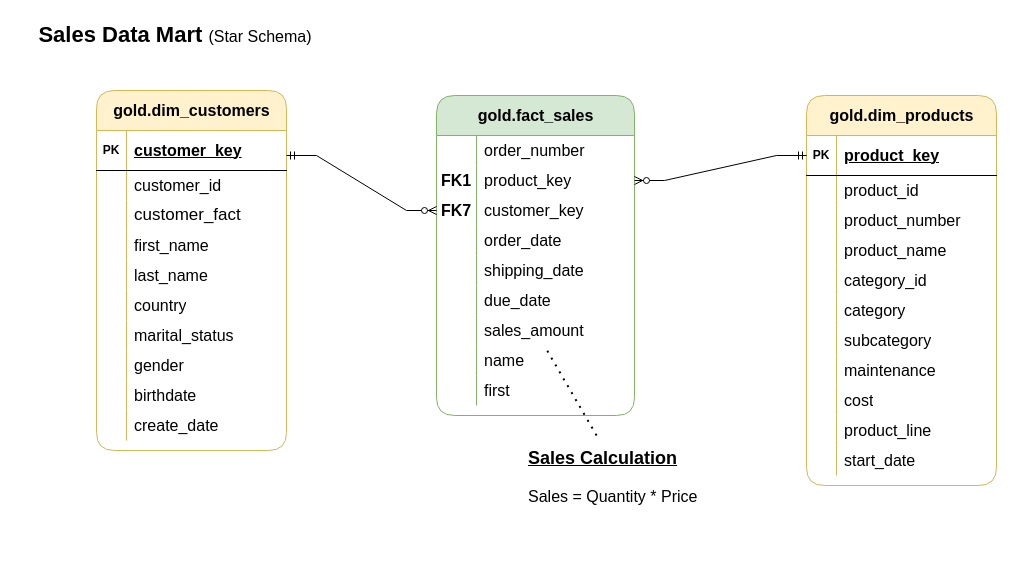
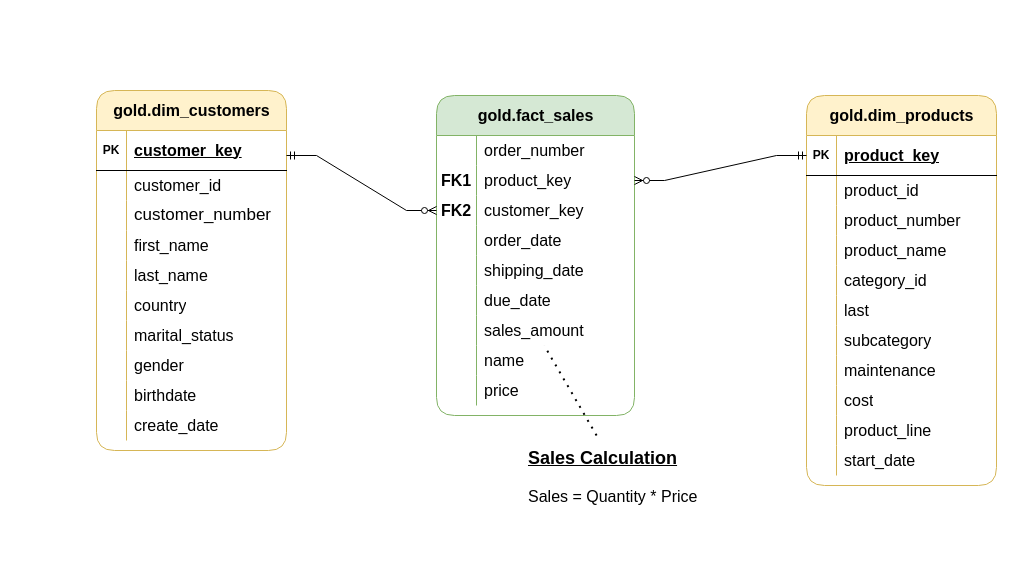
(176, 36) -> none
(457, 211) -> (457, 211)
(178, 216) -> (185, 216)
(871, 311) -> (856, 311)
(500, 391) -> (500, 391)
